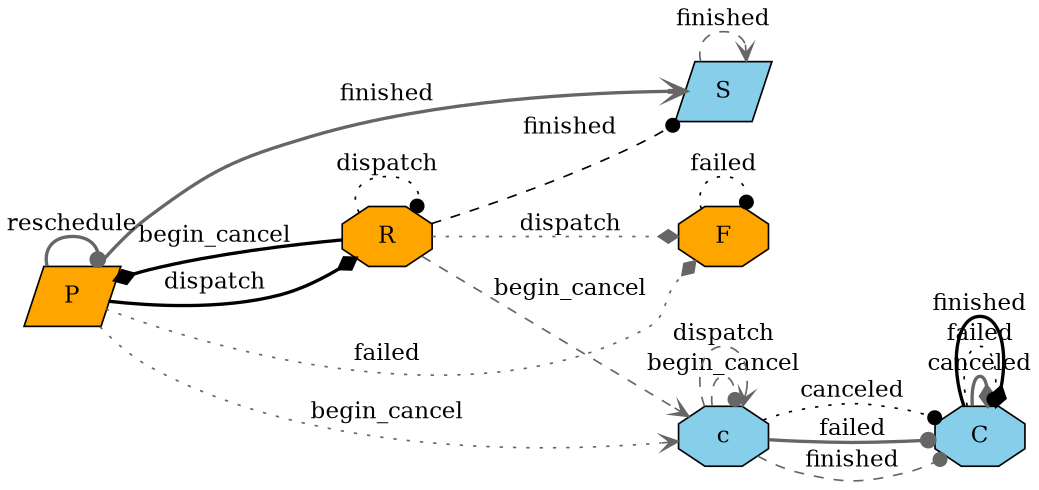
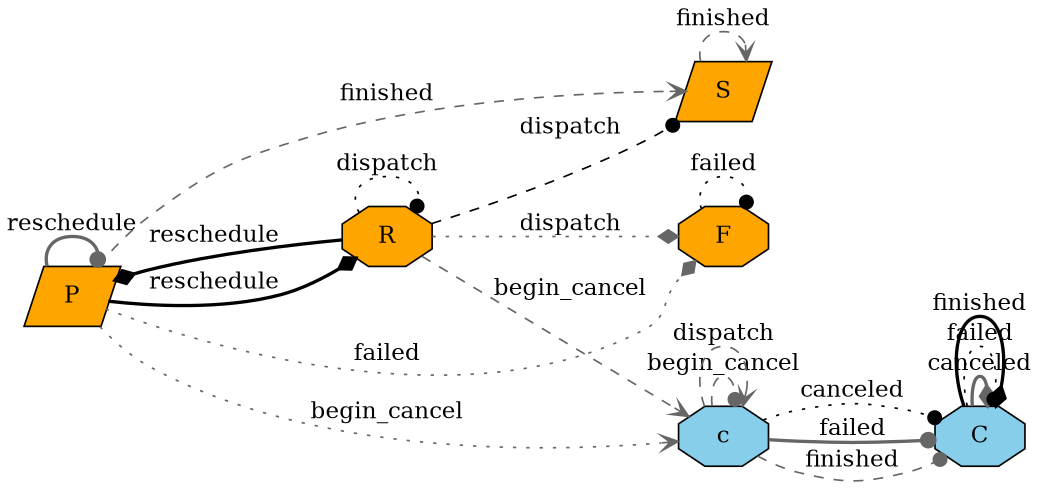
(724, 92) -> (724, 92)
(364, 123) -> (364, 123)
(570, 127) -> (570, 127)
(215, 236) -> (215, 236)
(215, 282) -> (215, 282)
